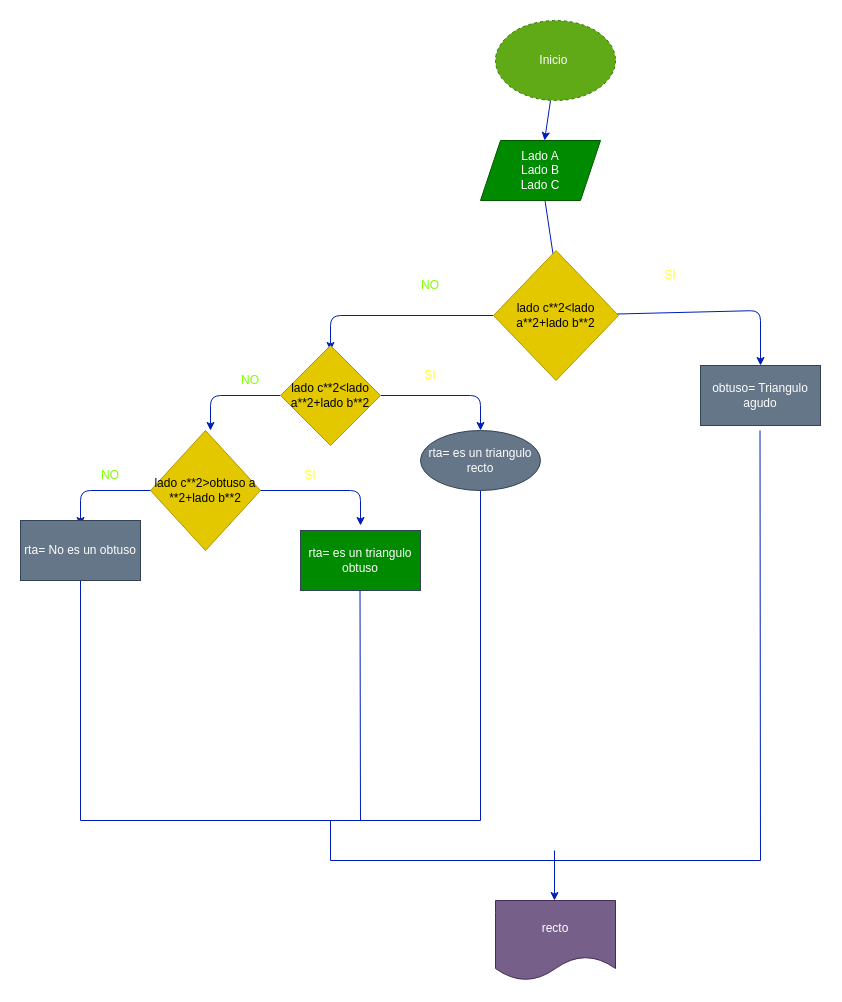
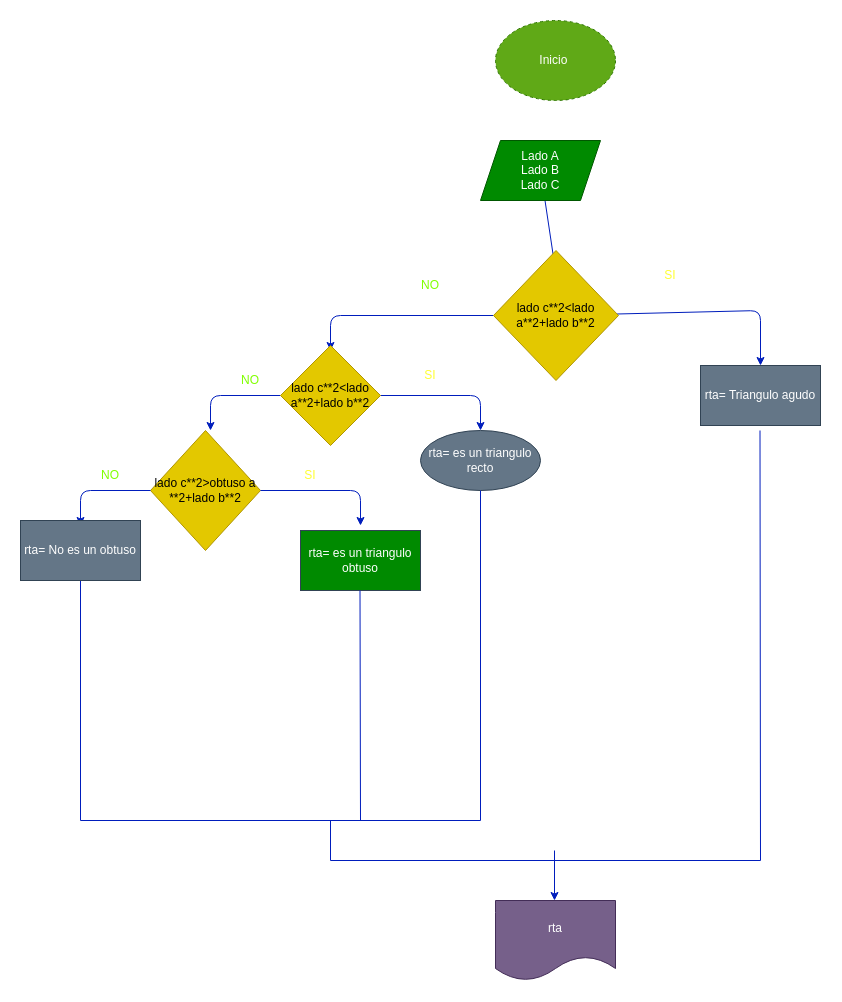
(548, 117) -> none
(761, 396) -> (761, 396)
(556, 929) -> (556, 929)
